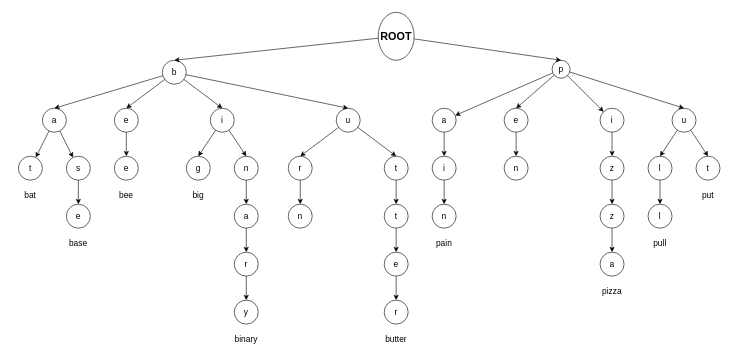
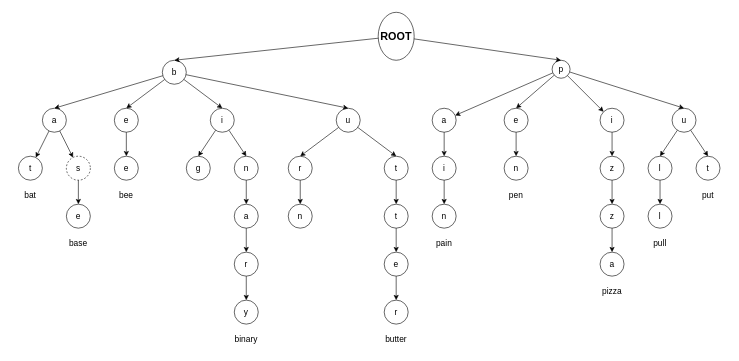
(78, 168) -> (78, 168)
(198, 195) -> none
none -> (516, 195)
